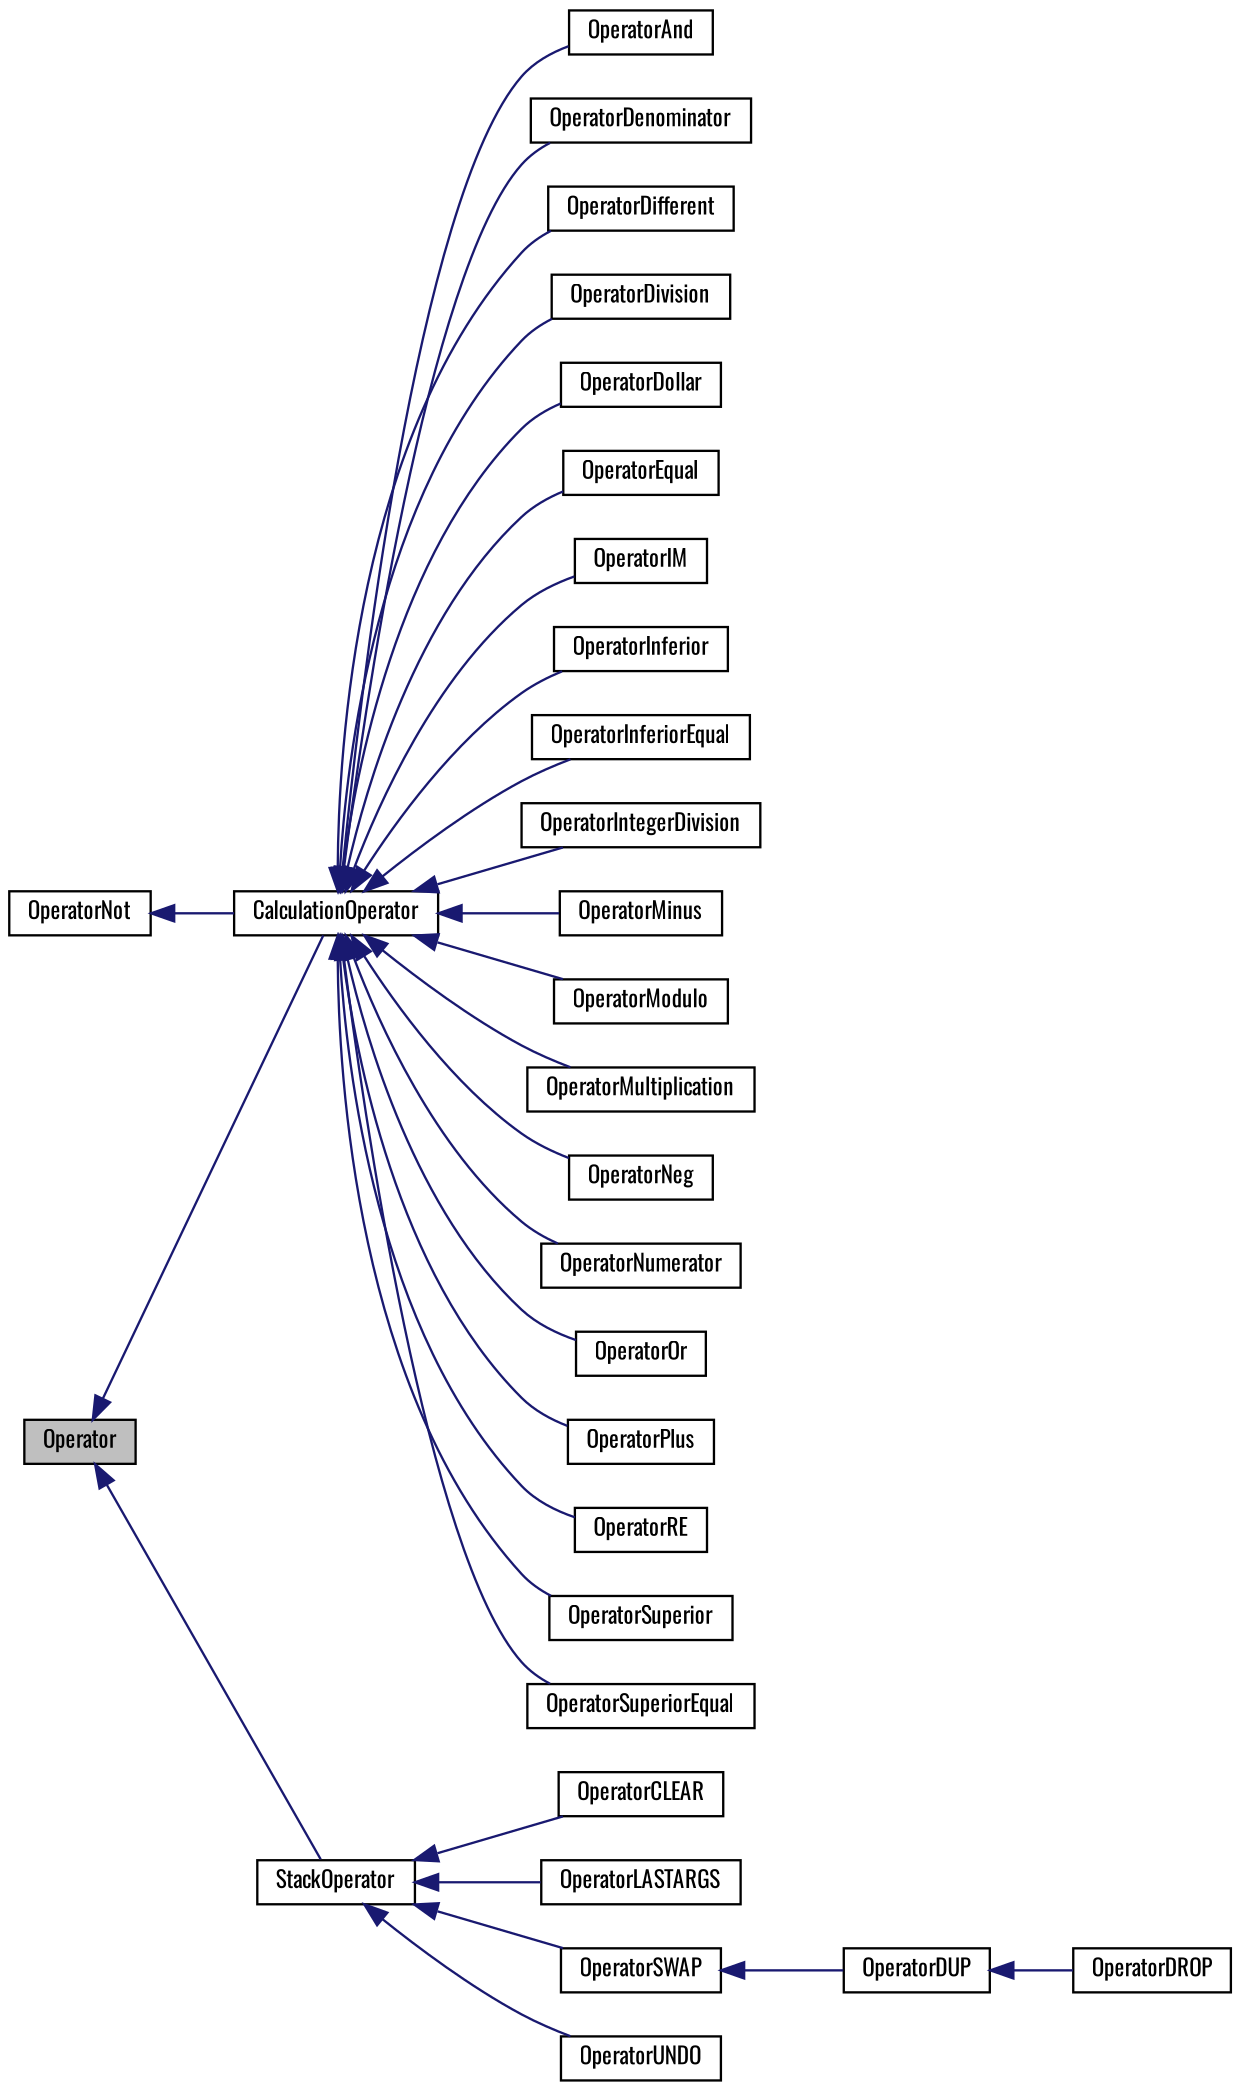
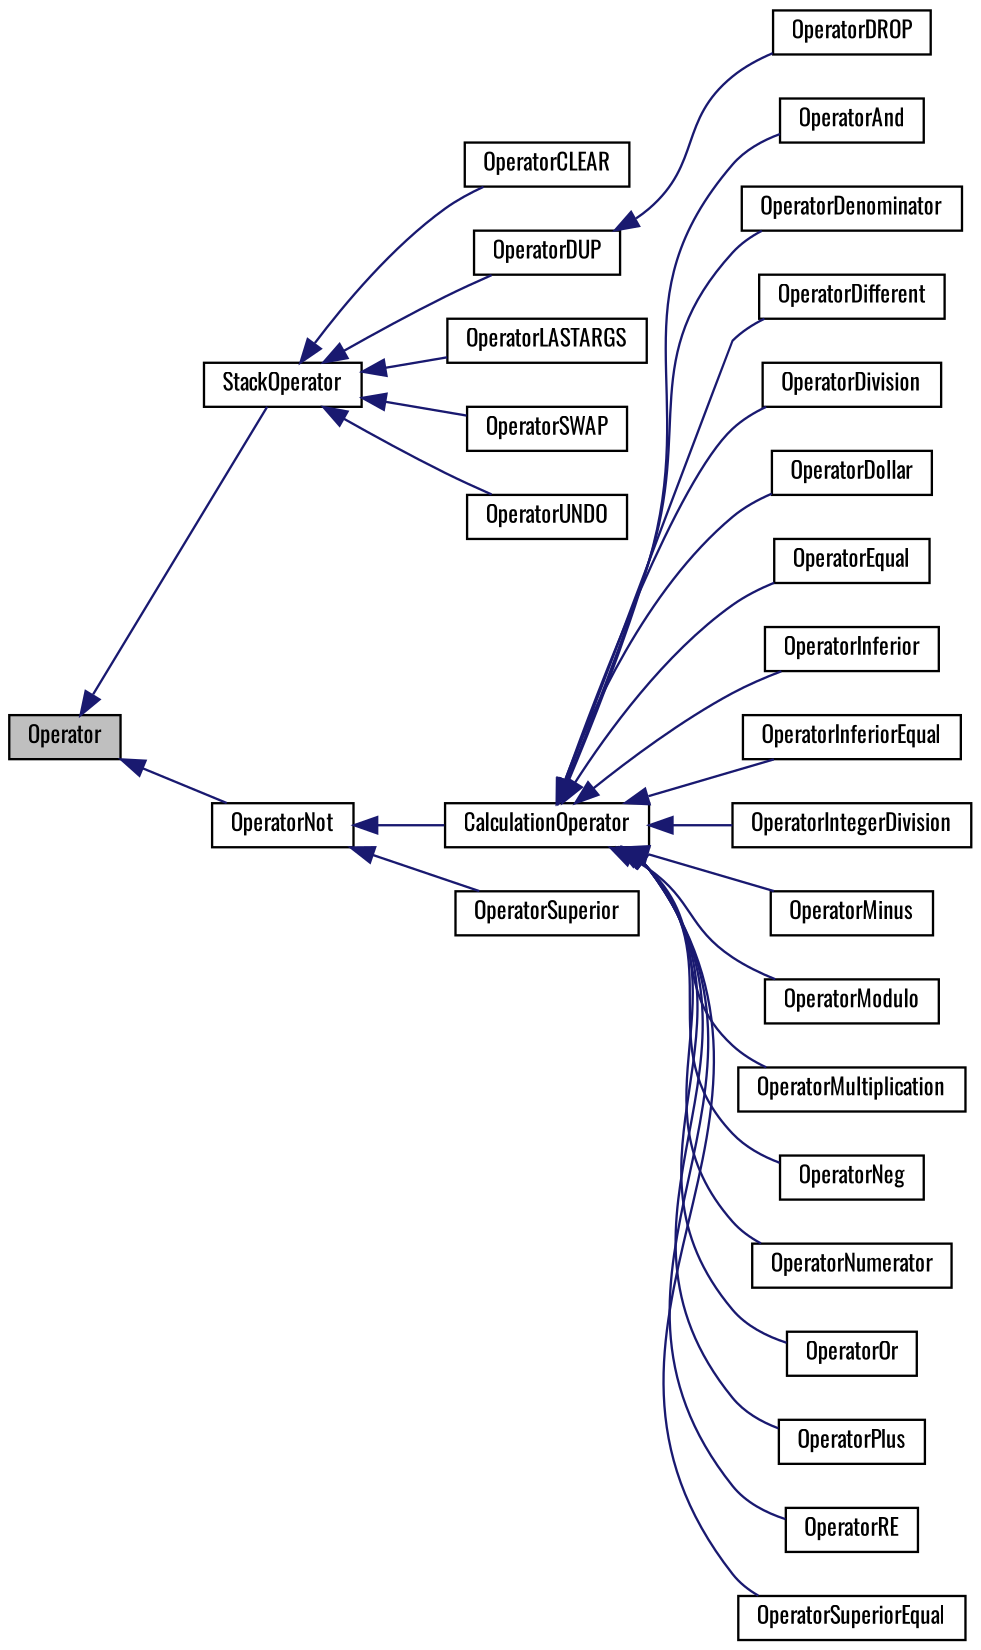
(641, 561) -> none
(213, 1167) -> (185, 786)
(383, 1301) -> (426, 873)
(794, 1970) -> (417, 311)
